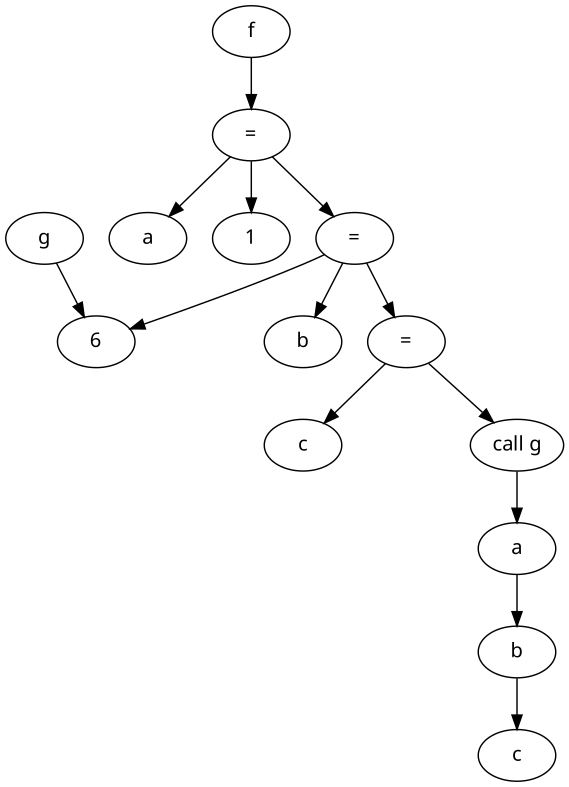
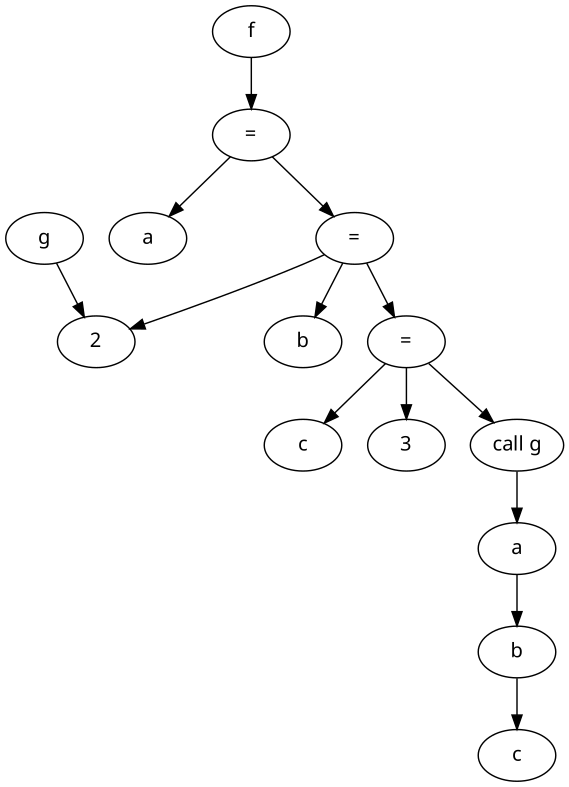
(251, 238) -> none
(96, 342) -> (96, 342)
none -> (406, 445)
